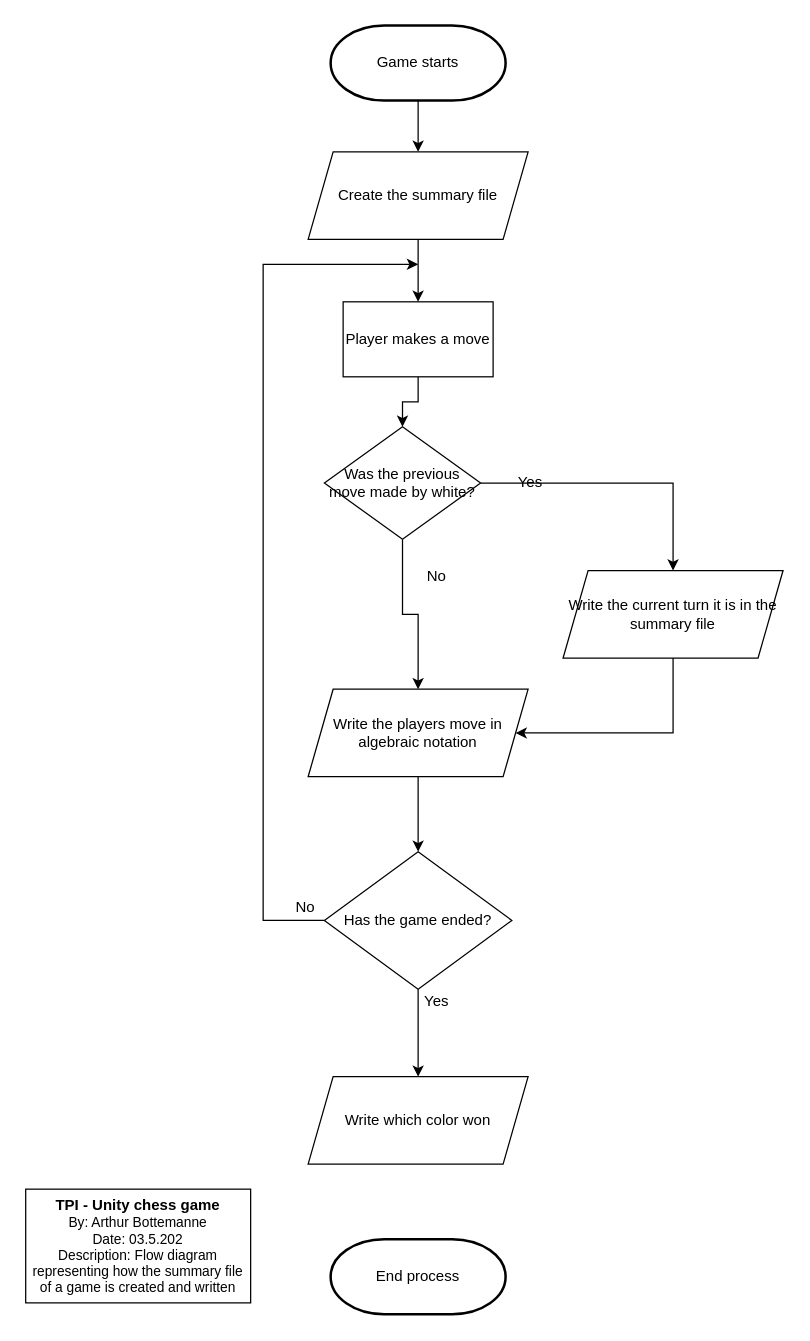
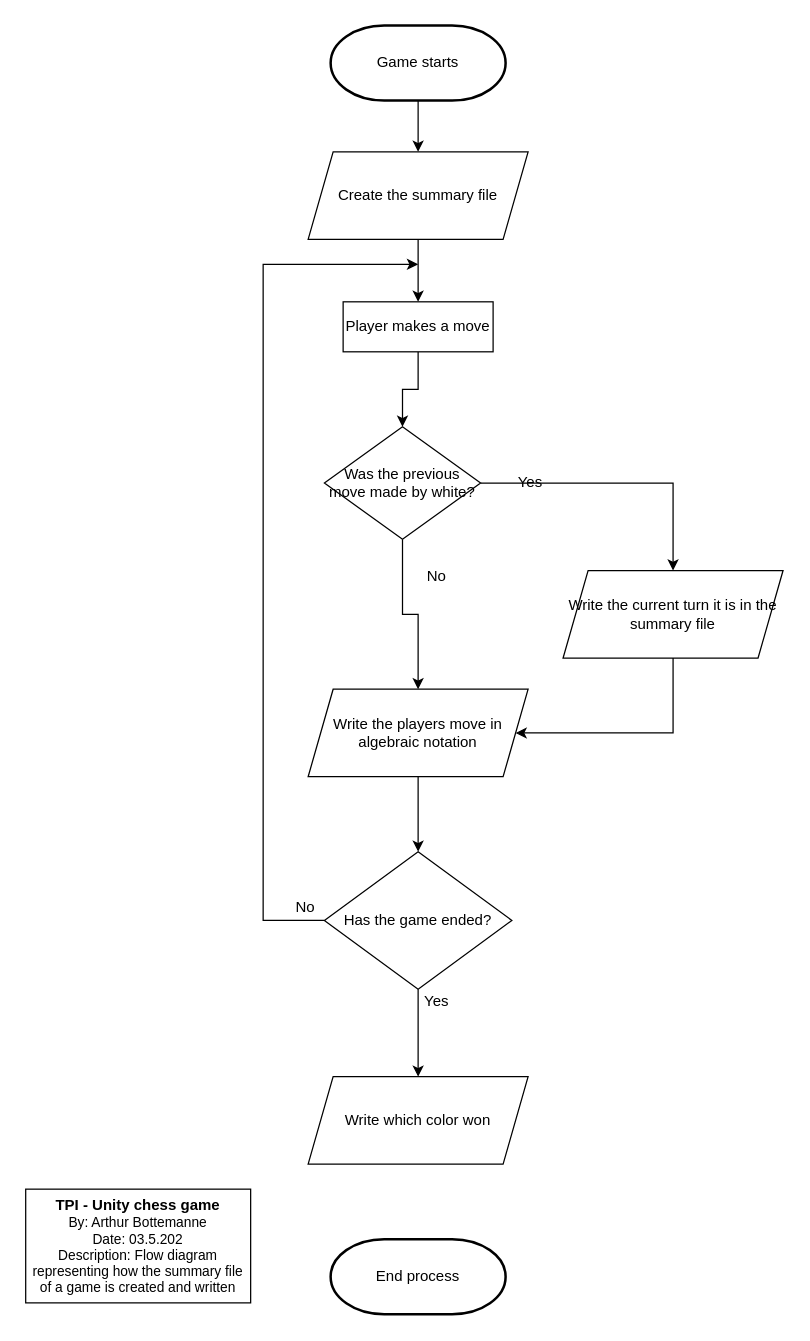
(418, 339) -> (418, 327)
